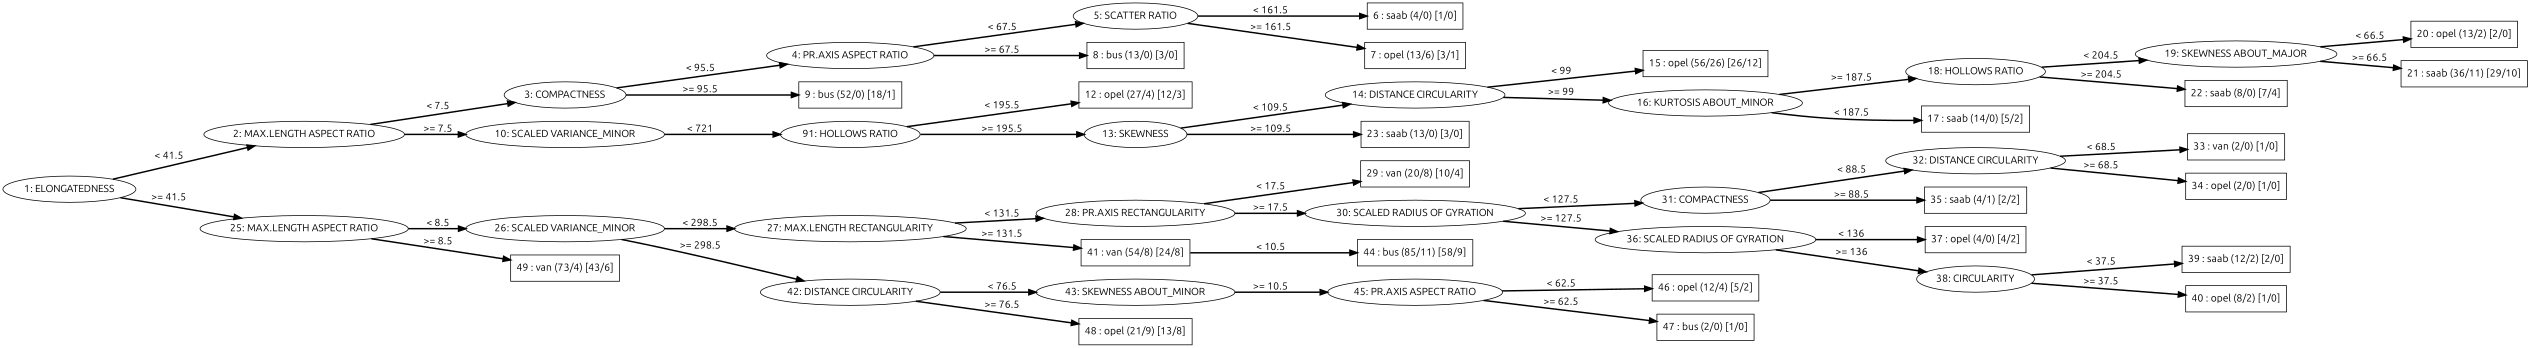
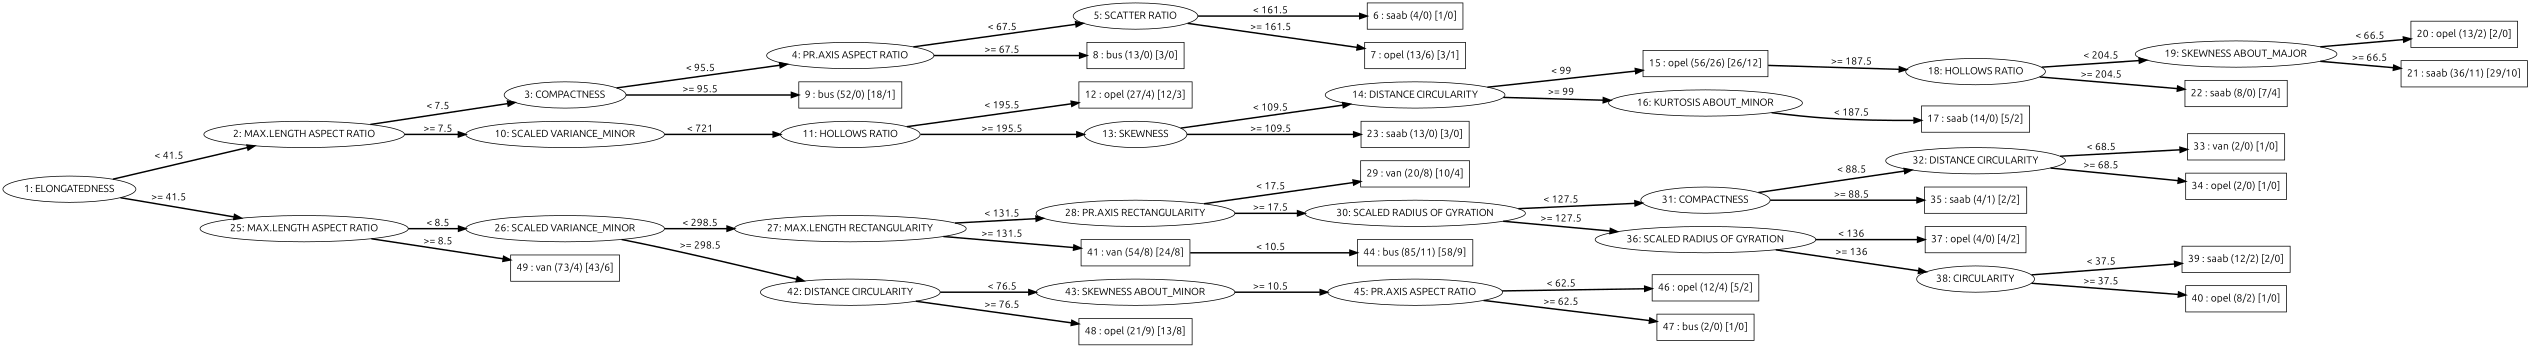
(1844, 87) -> (1834, 67)
(850, 134) -> (850, 134)
